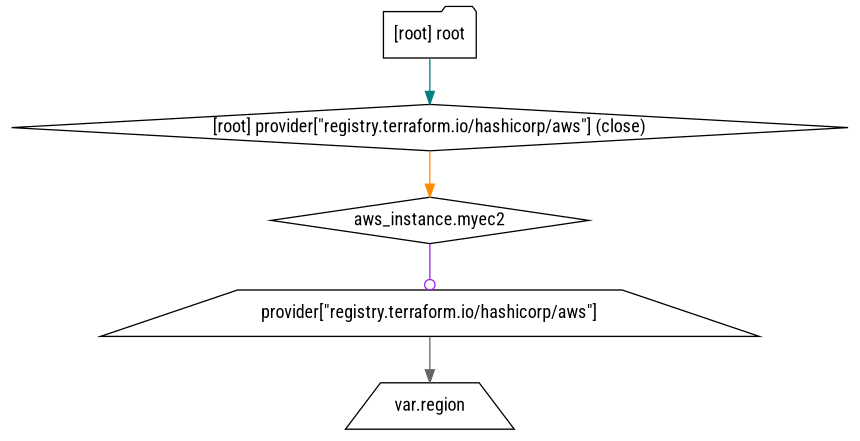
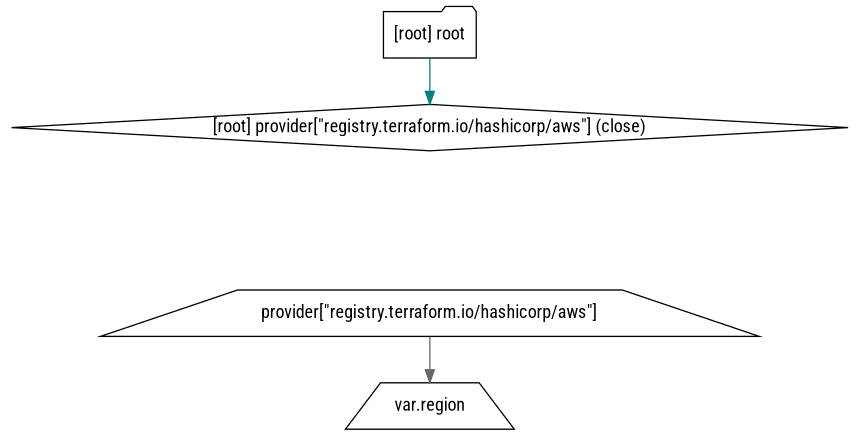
(430, 220) -> none
